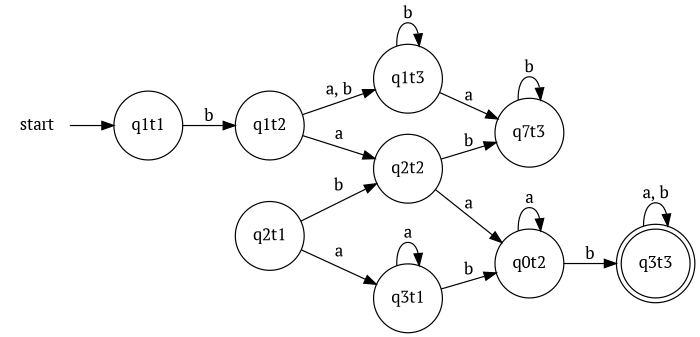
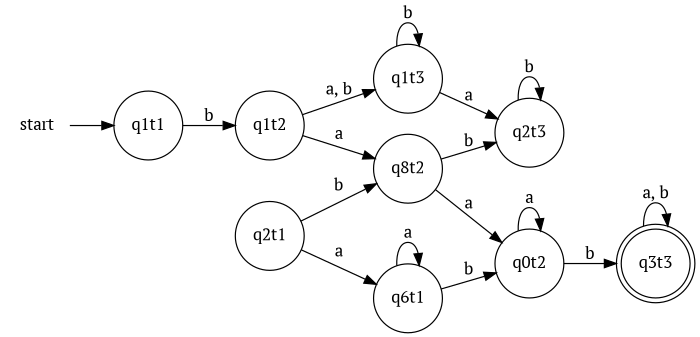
(529, 133) -> (529, 133)
(408, 169) -> (408, 169)
(408, 298) -> (408, 298)
